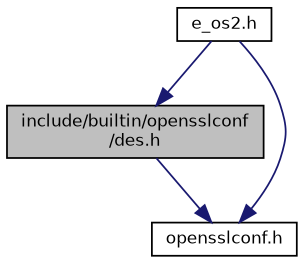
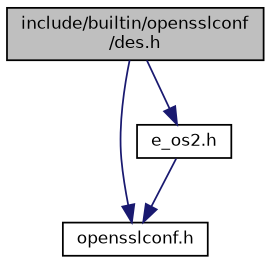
(190, 67) -> (158, 85)
